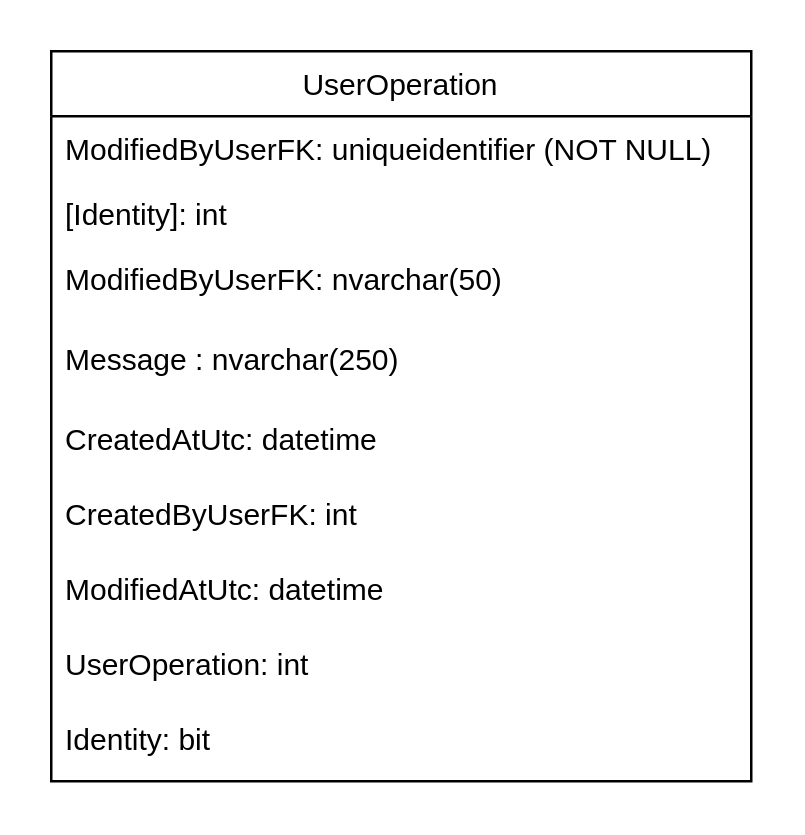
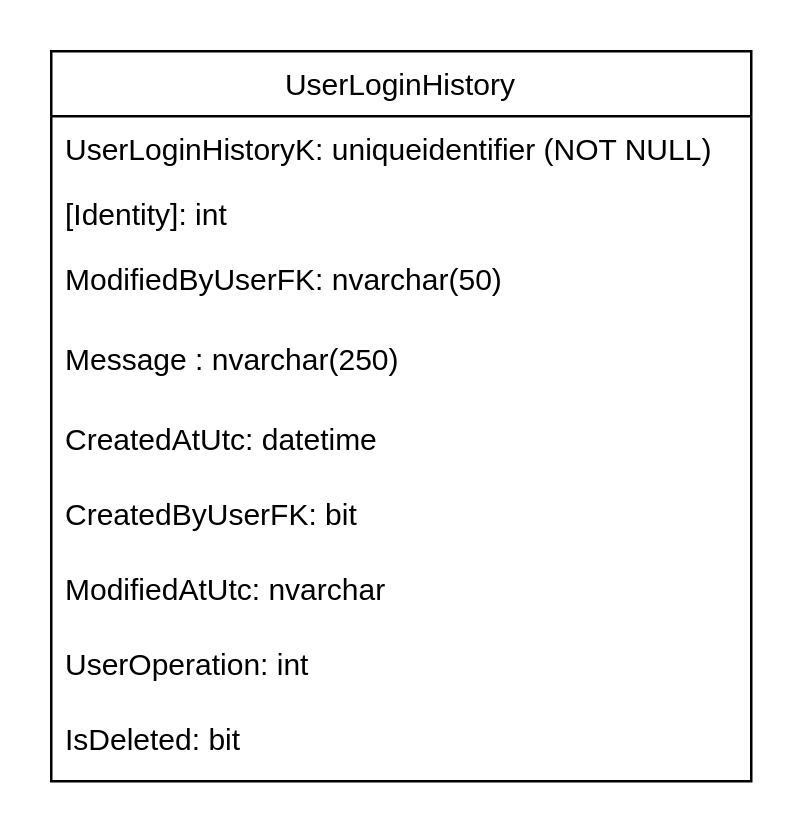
(400, 85) -> (400, 85)
(408, 150) -> (416, 150)
(221, 515) -> (221, 515)
(239, 590) -> (243, 590)
(159, 740) -> (167, 740)
